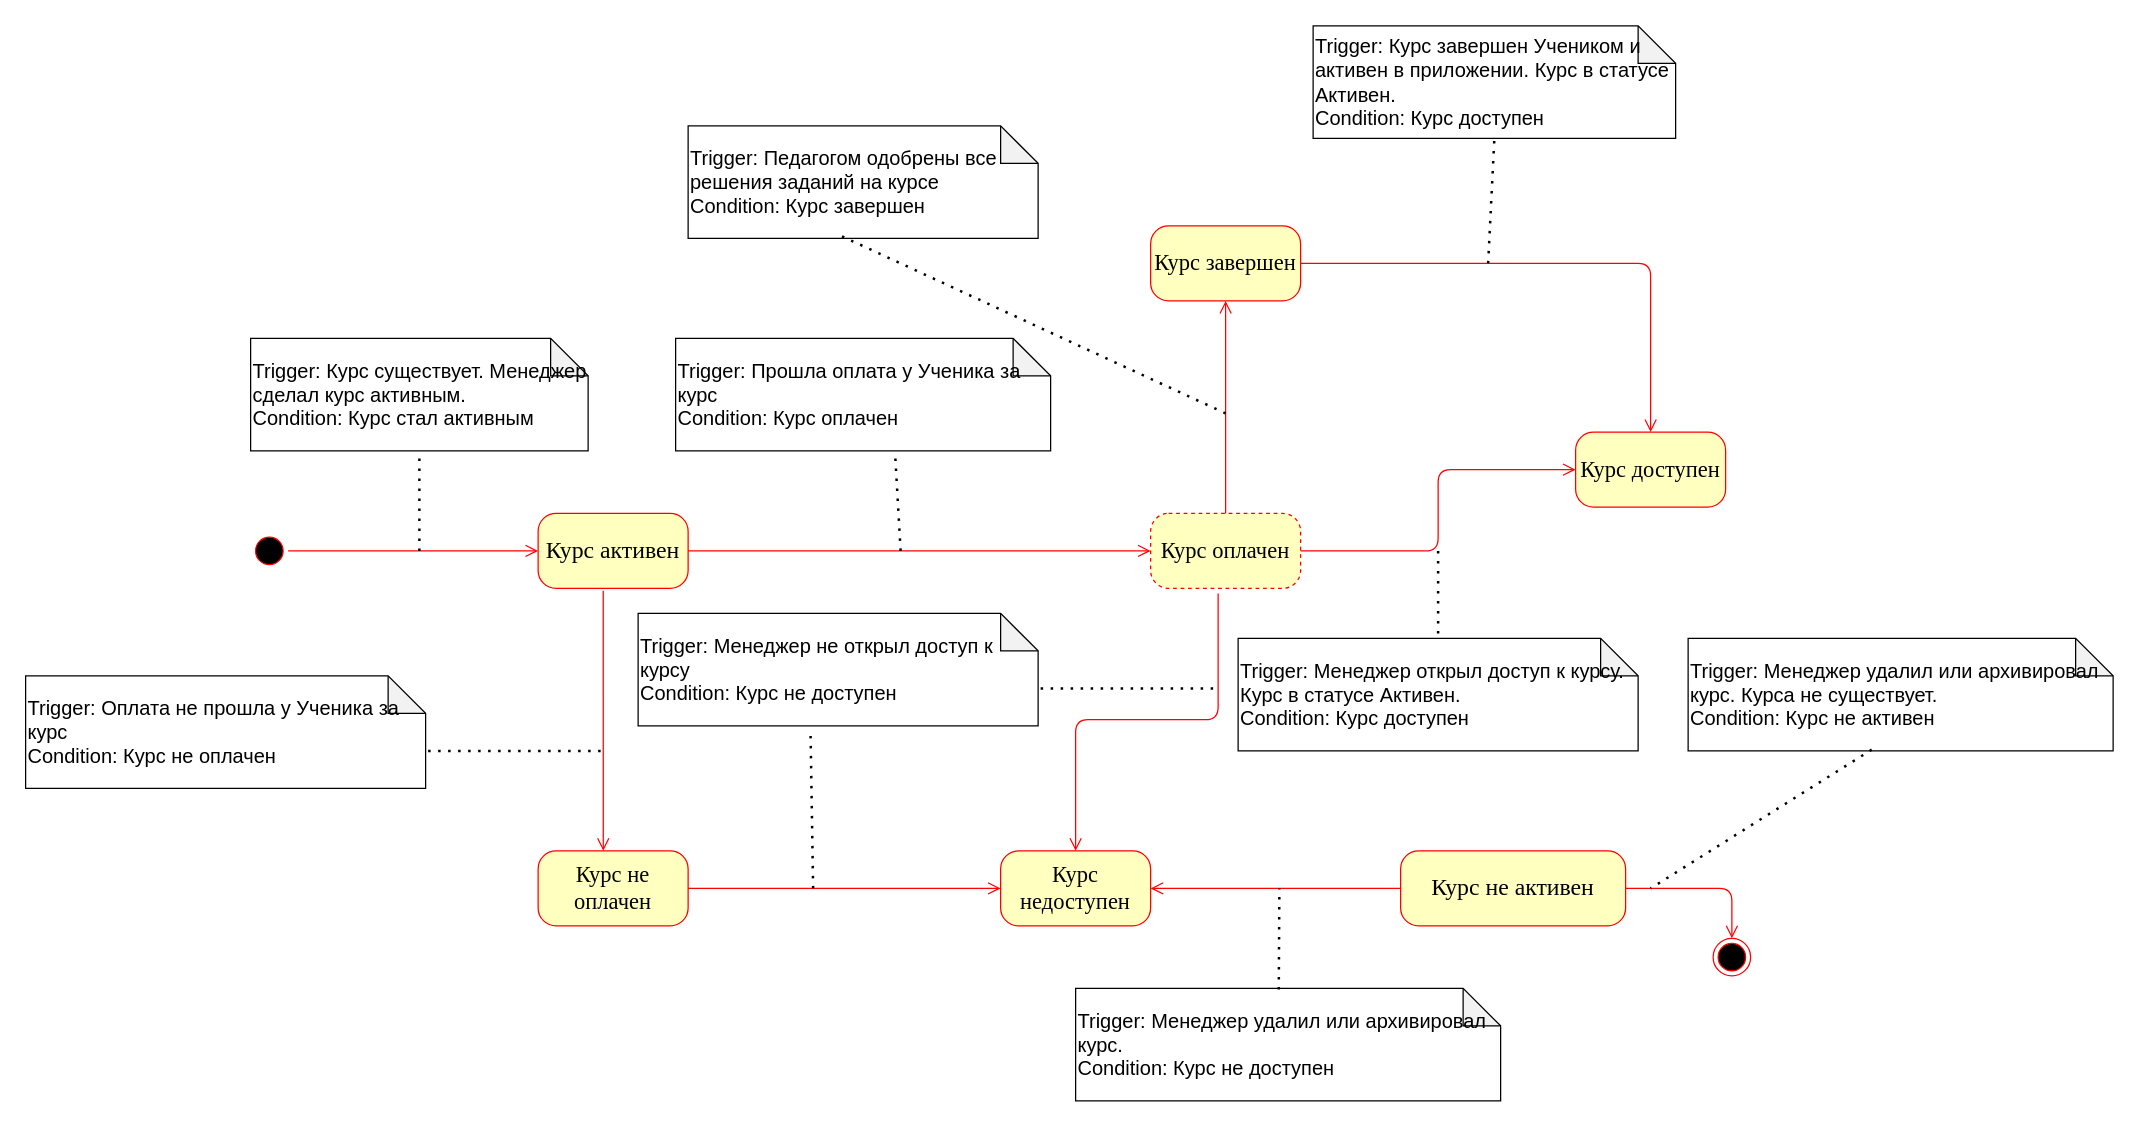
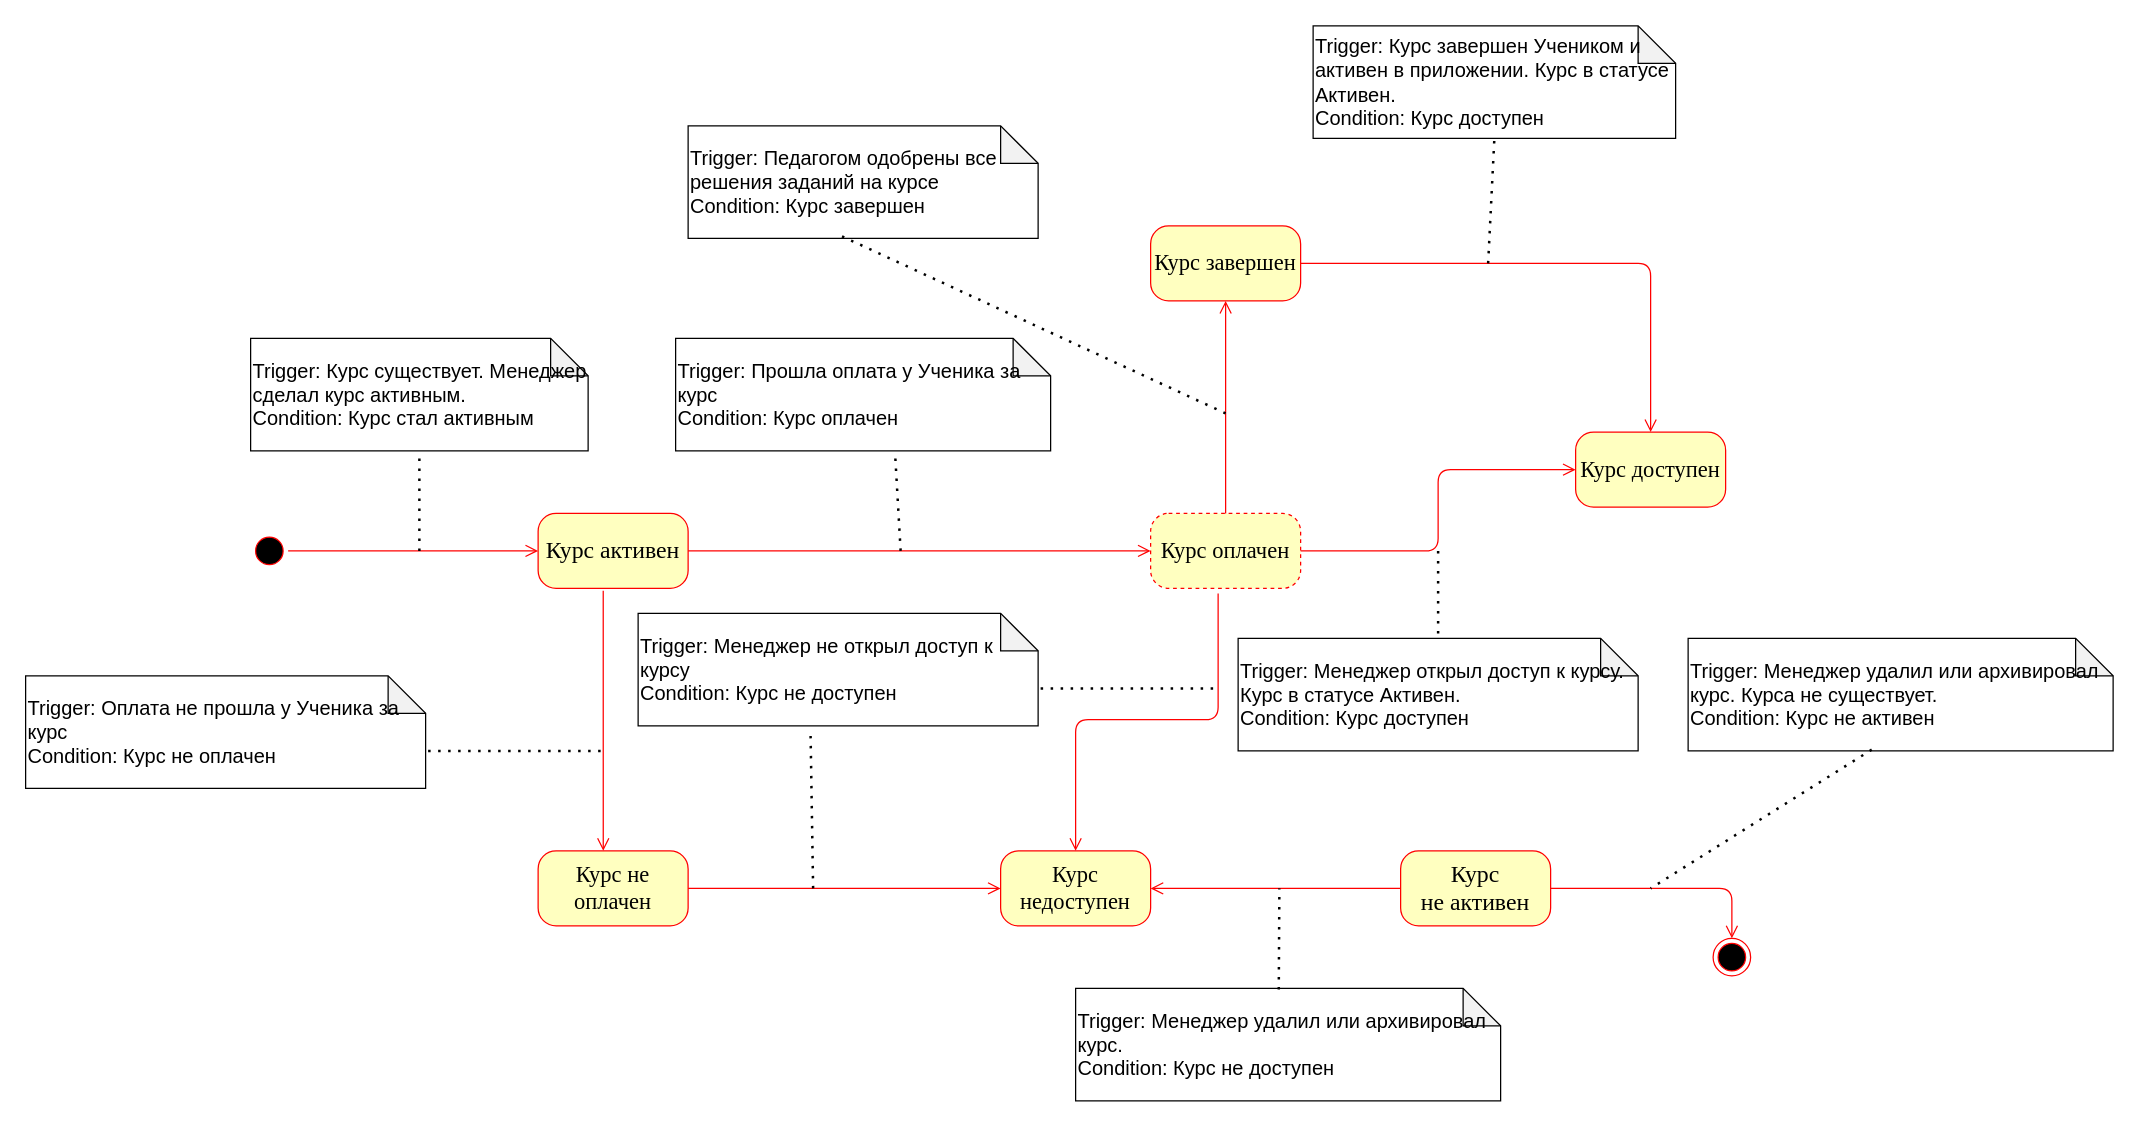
(1513, 888) -> (1476, 888)
